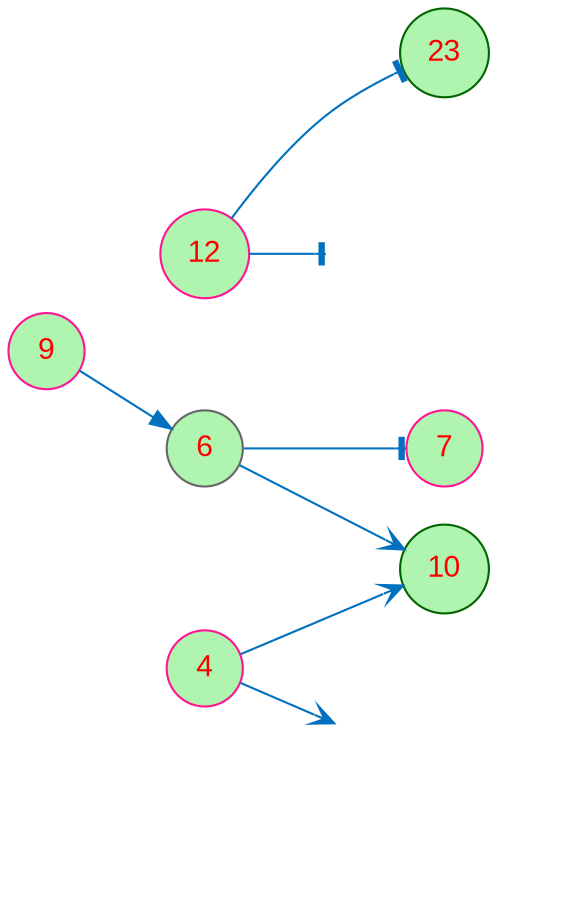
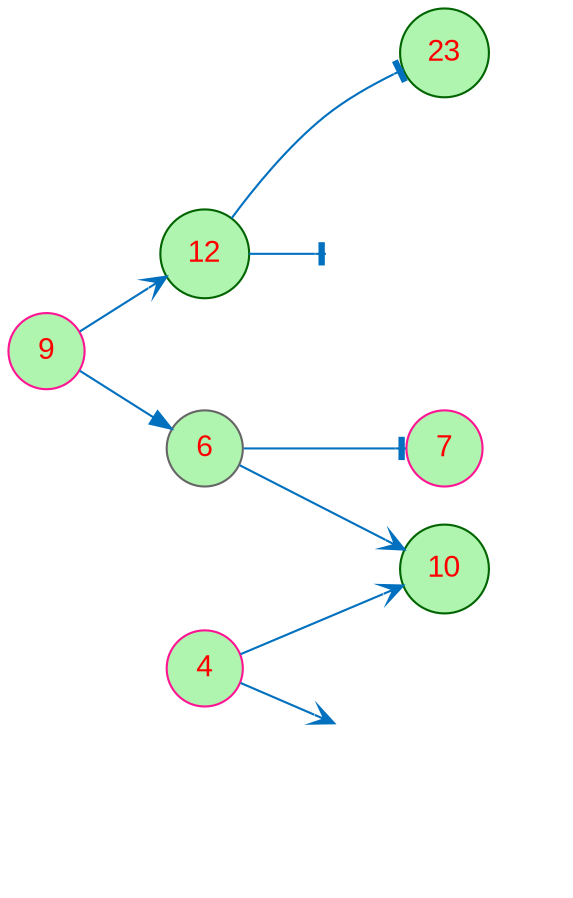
(205, 254) -> (205, 254)
none -> (114, 310)
